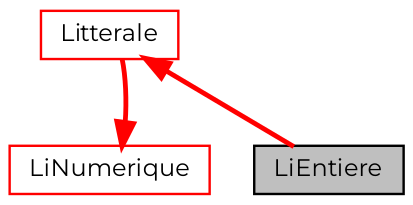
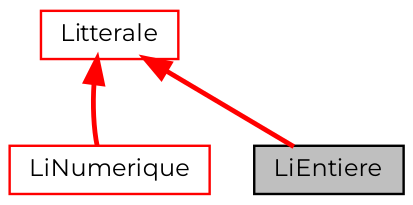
(126, 91) -> (94, 115)
